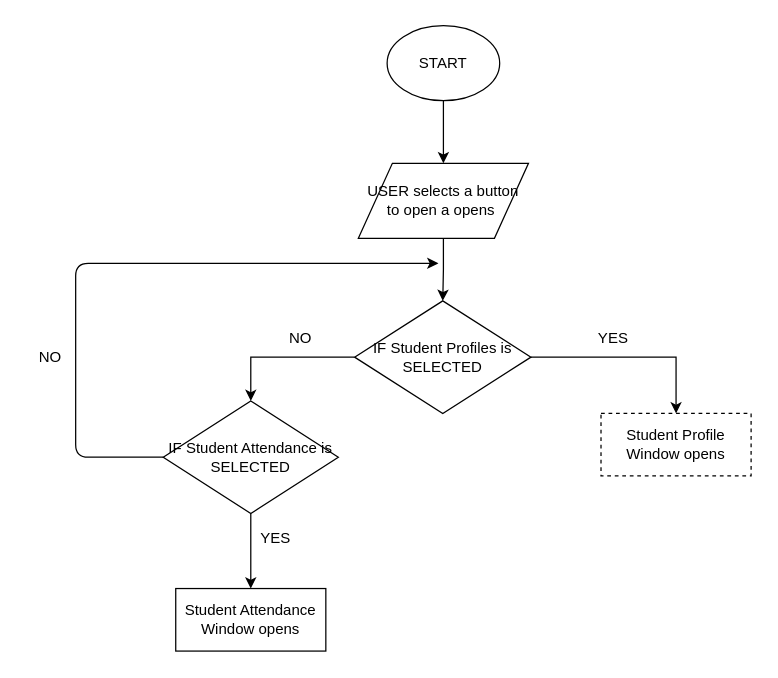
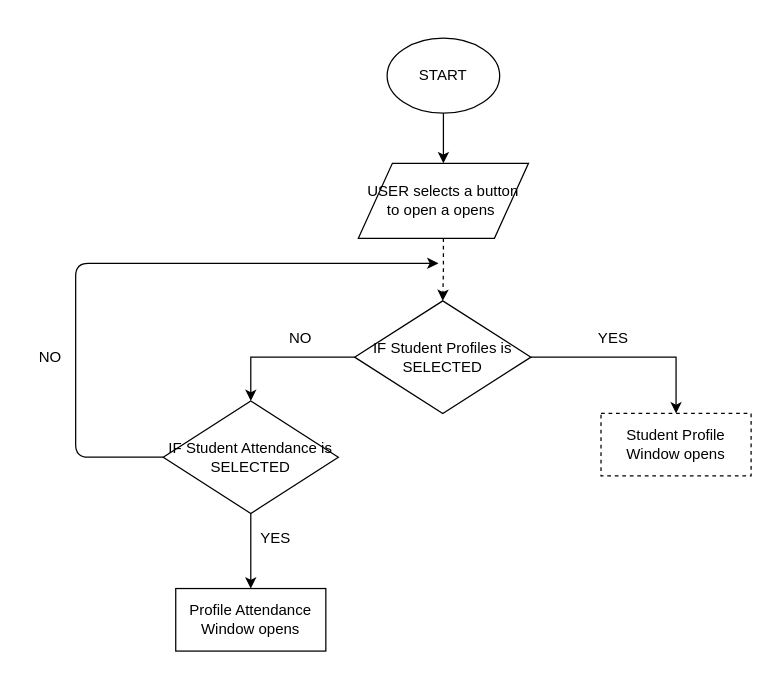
(443, 63) -> (443, 76)
(443, 265) -> (443, 265)
(251, 619) -> (251, 619)
